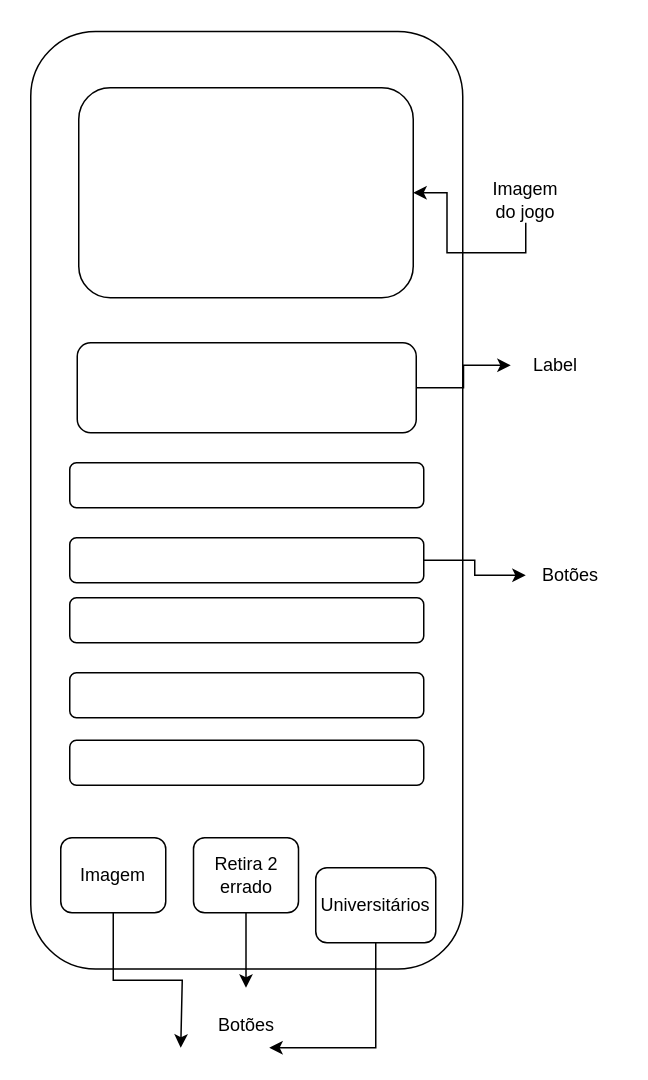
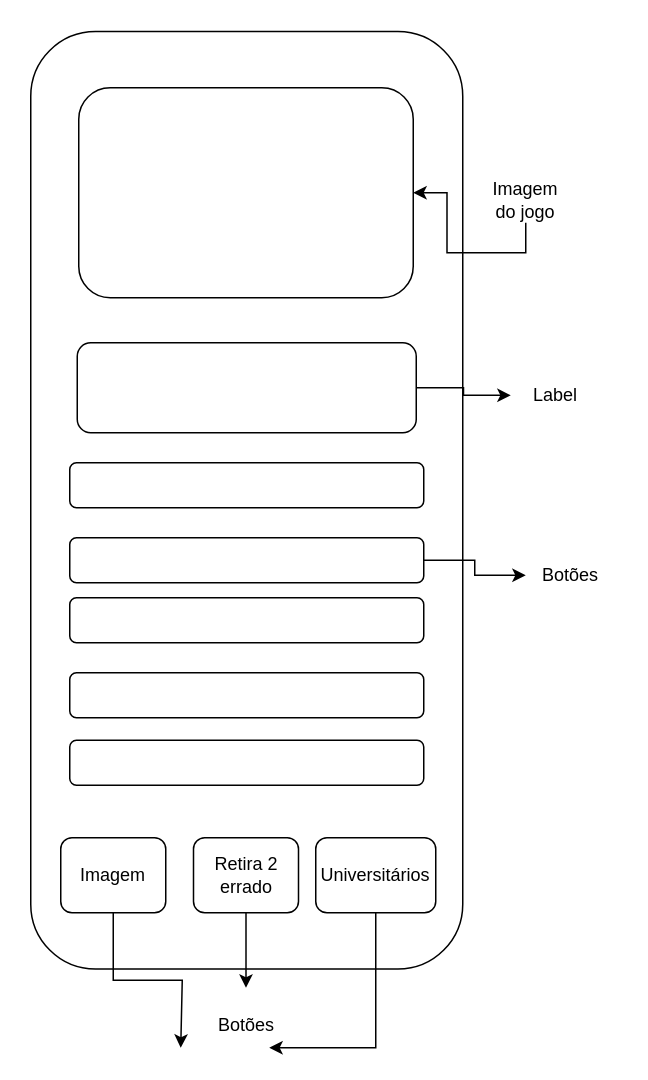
(556, 365) -> (556, 395)
(376, 905) -> (376, 875)
